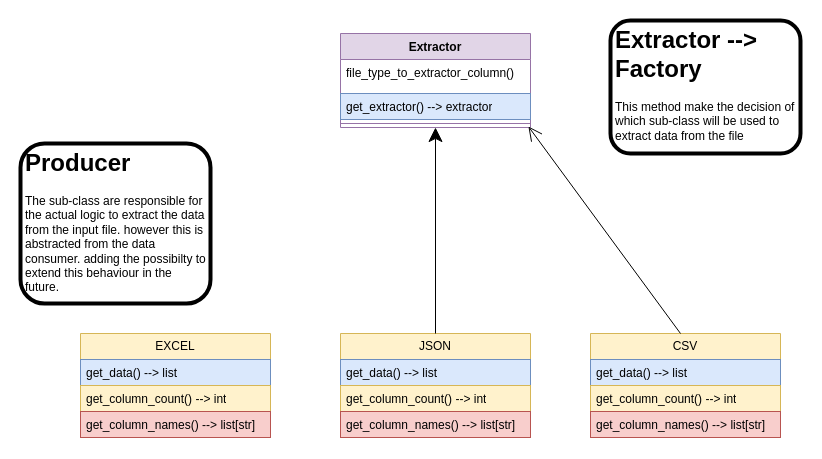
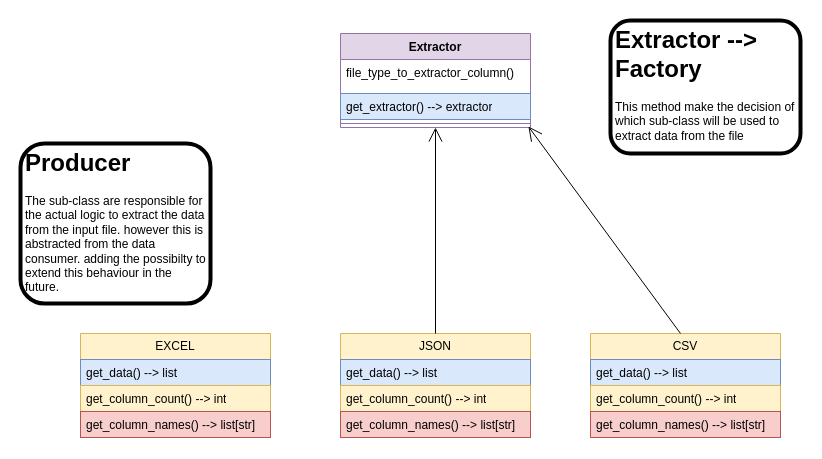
(436, 140) -> (436, 136)
